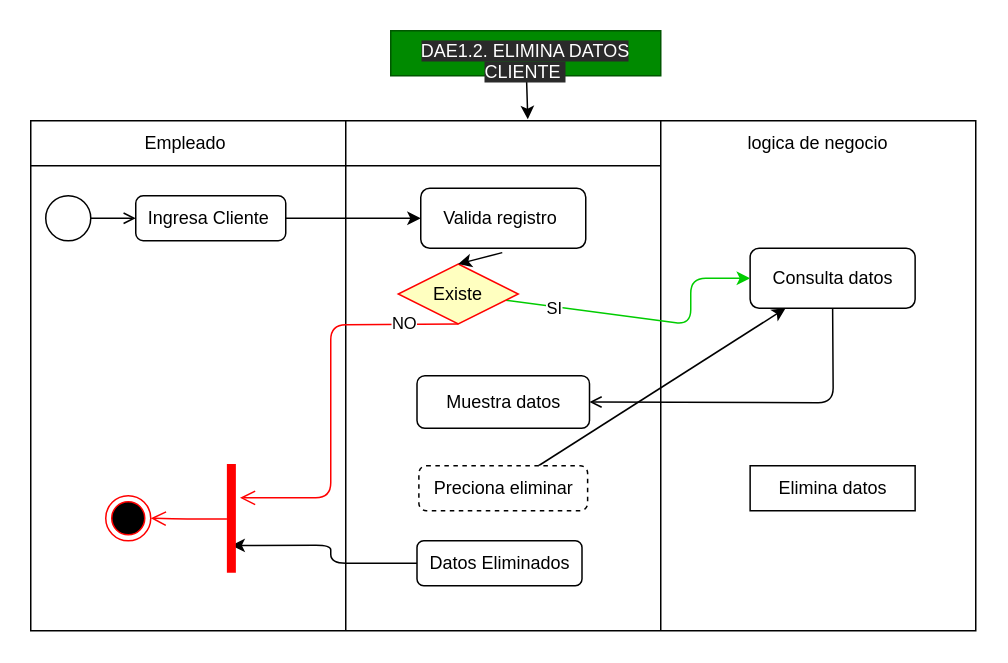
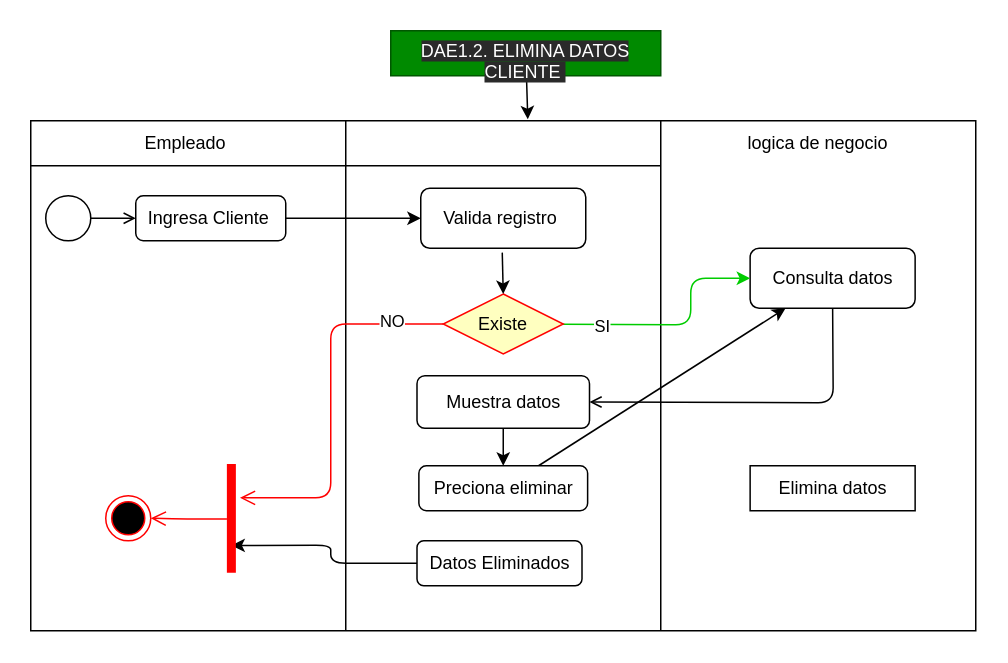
(458, 294) -> (503, 324)
none -> (503, 442)
(503, 488) -> (503, 488)
